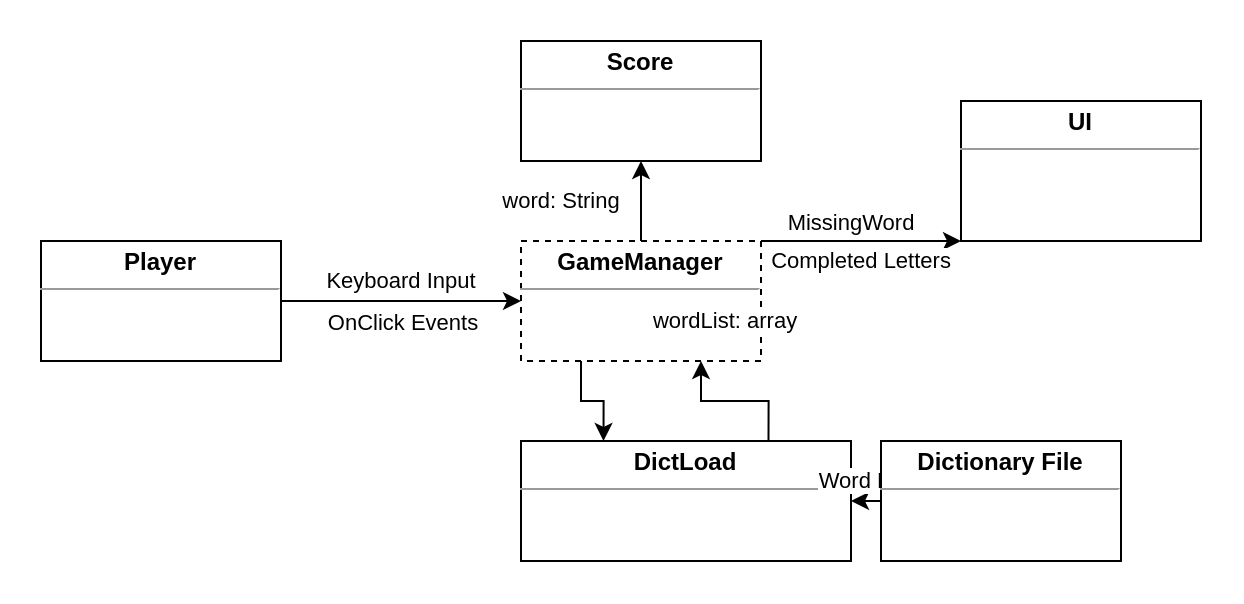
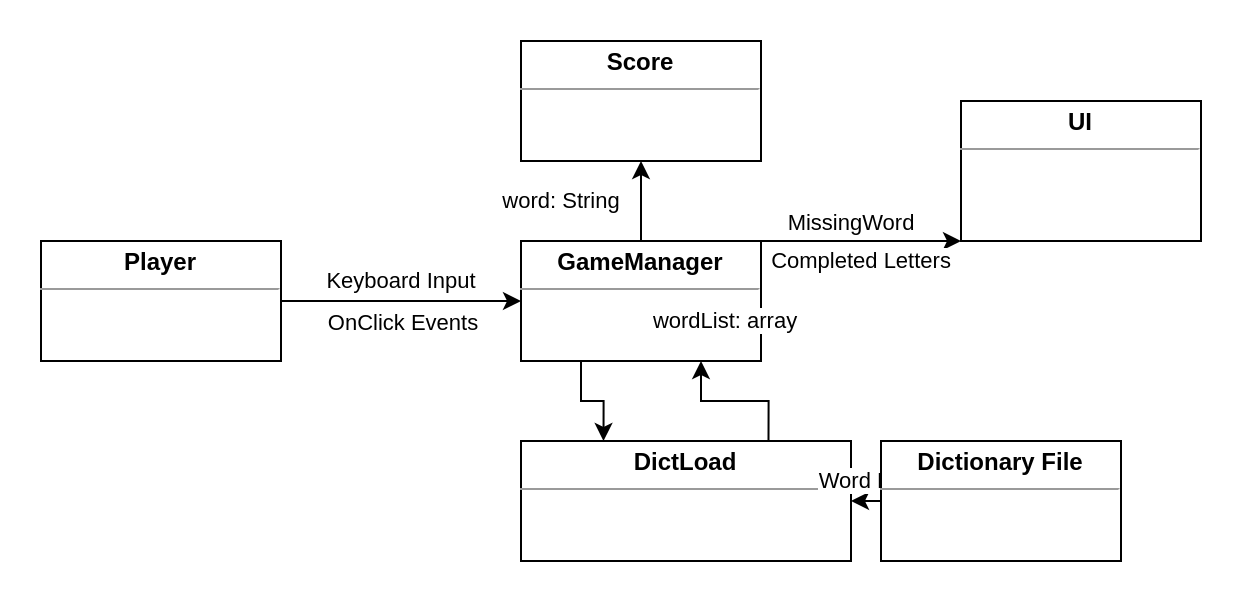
(641, 301) -> (641, 301)
